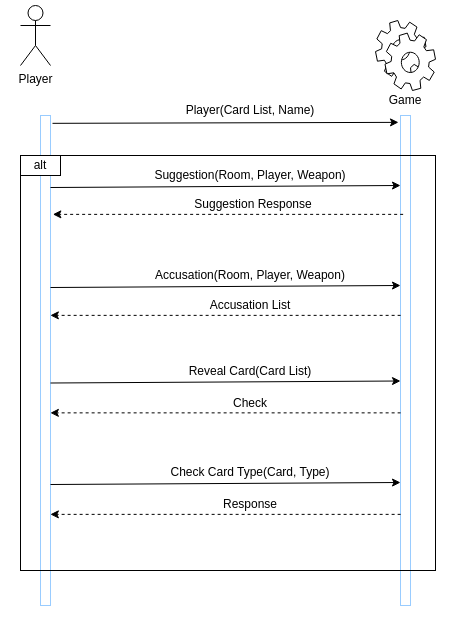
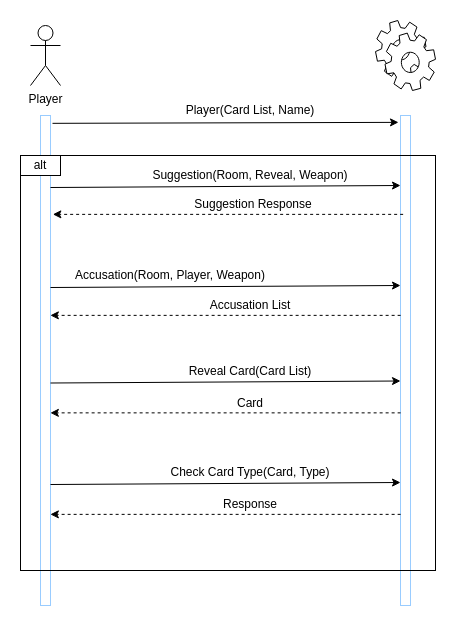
(36, 36) -> (46, 56)
(406, 101) -> none
(251, 176) -> (251, 176)
(251, 276) -> (171, 276)
(251, 404) -> (251, 404)
